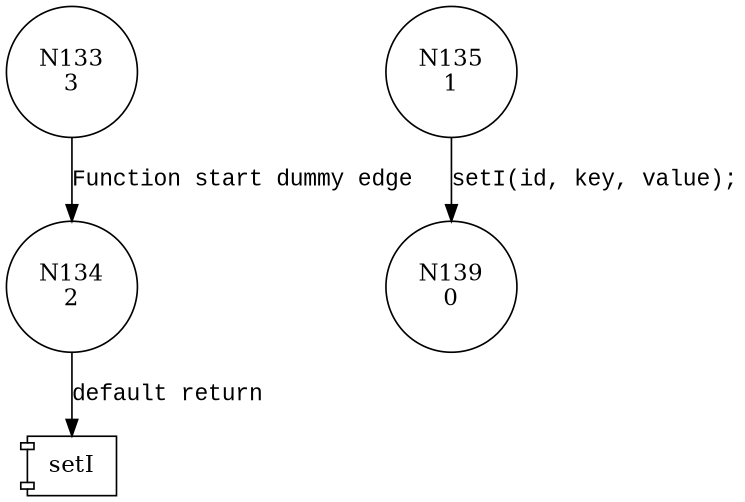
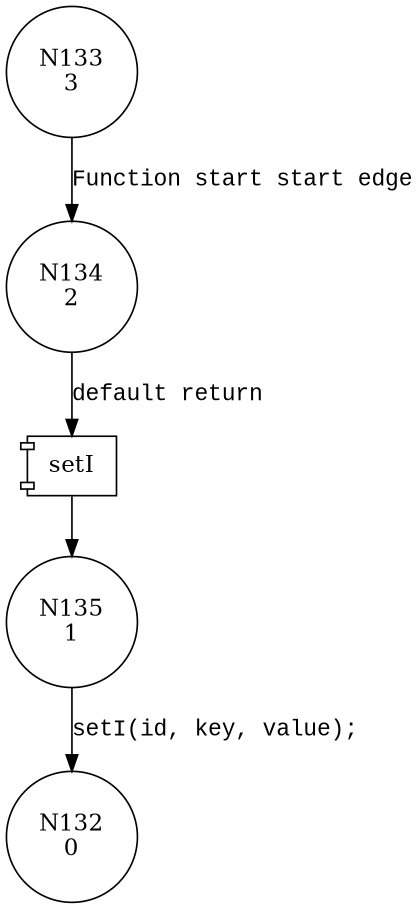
(243, 179) -> (243, 179)
(451, 287) -> (72, 837)
none -> (72, 518)
